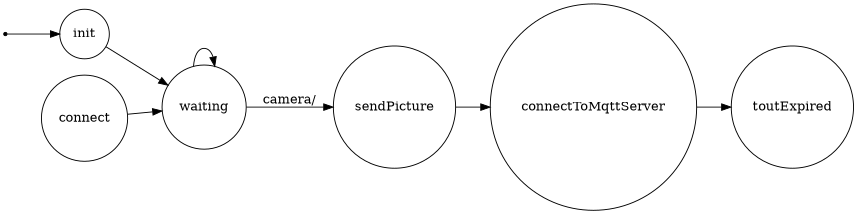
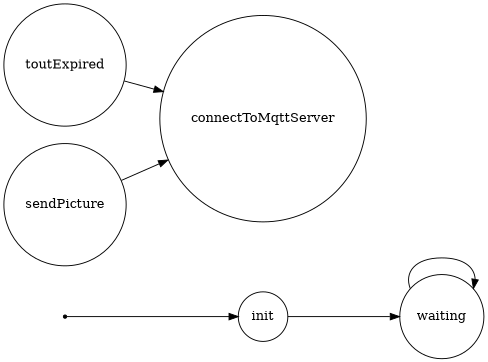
(285, 107) -> none
(709, 107) -> (139, 85)
(85, 118) -> none
